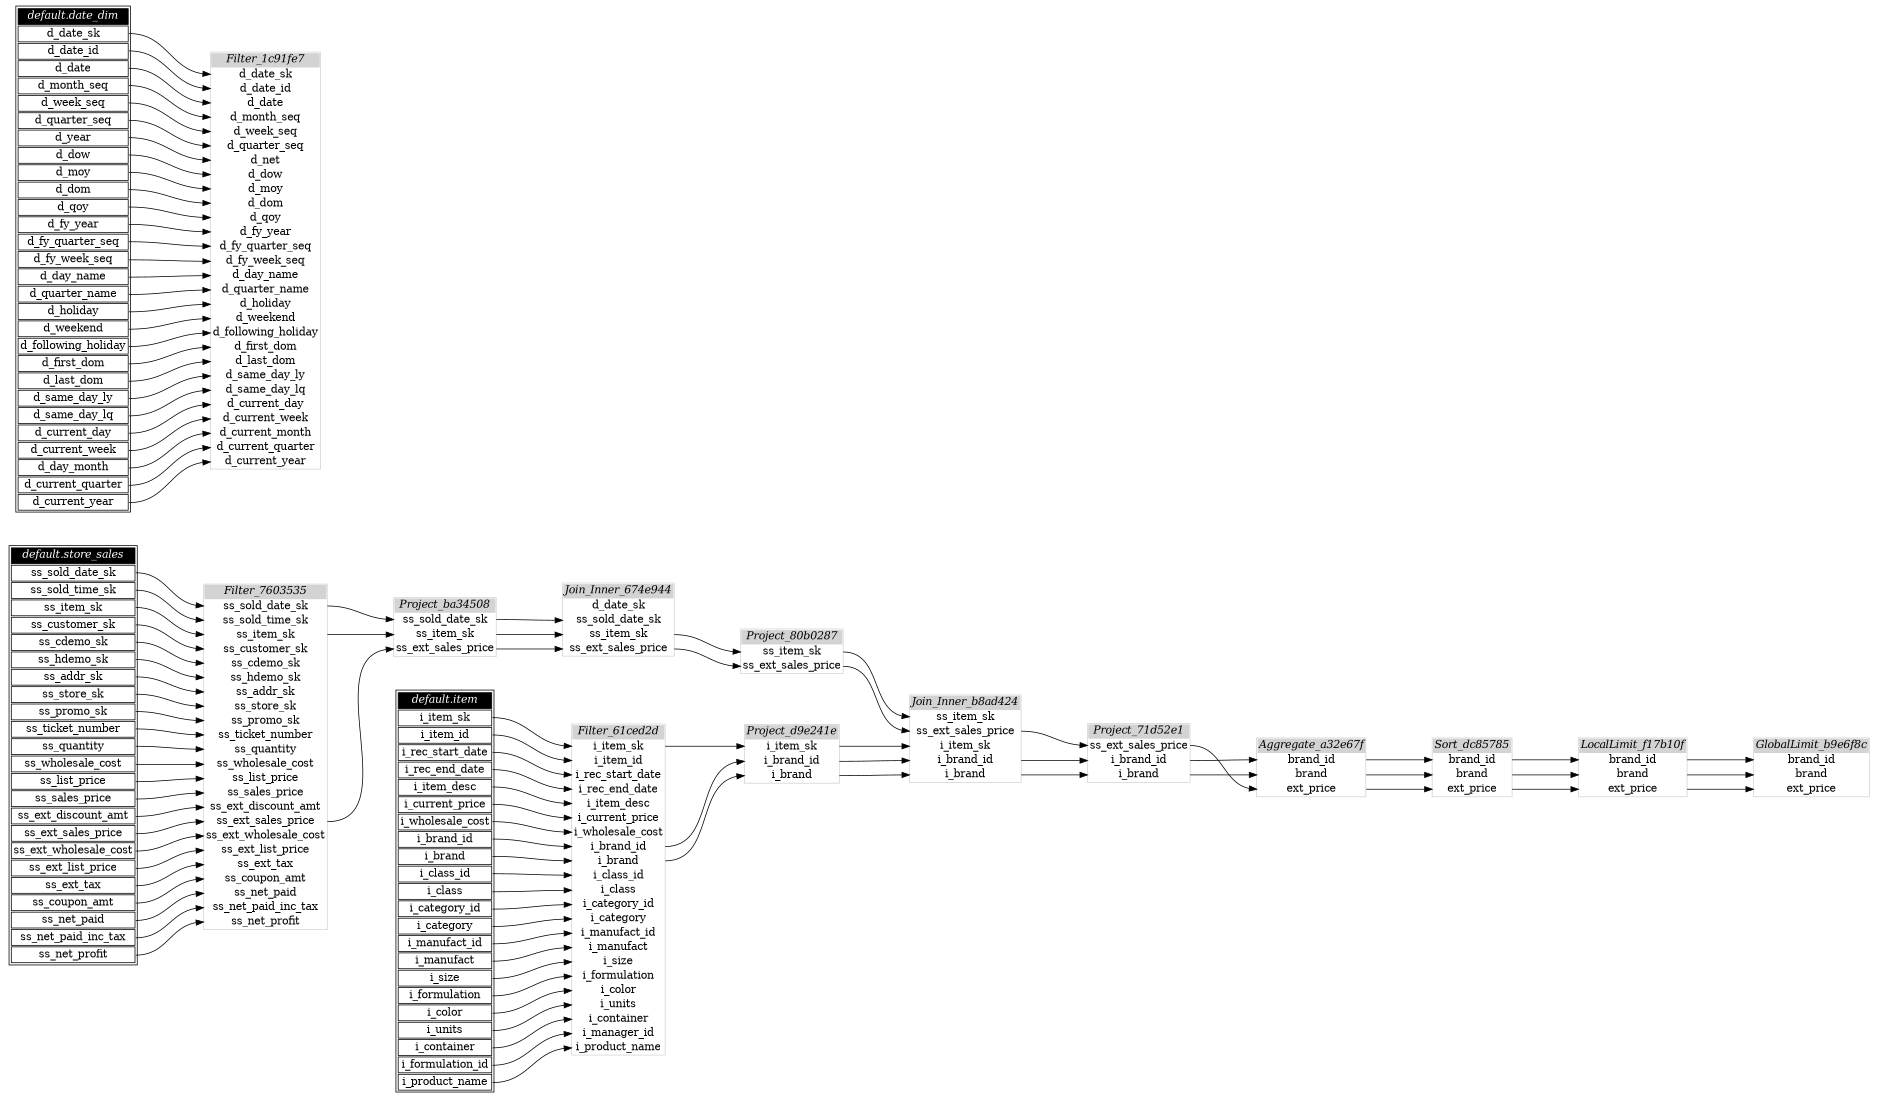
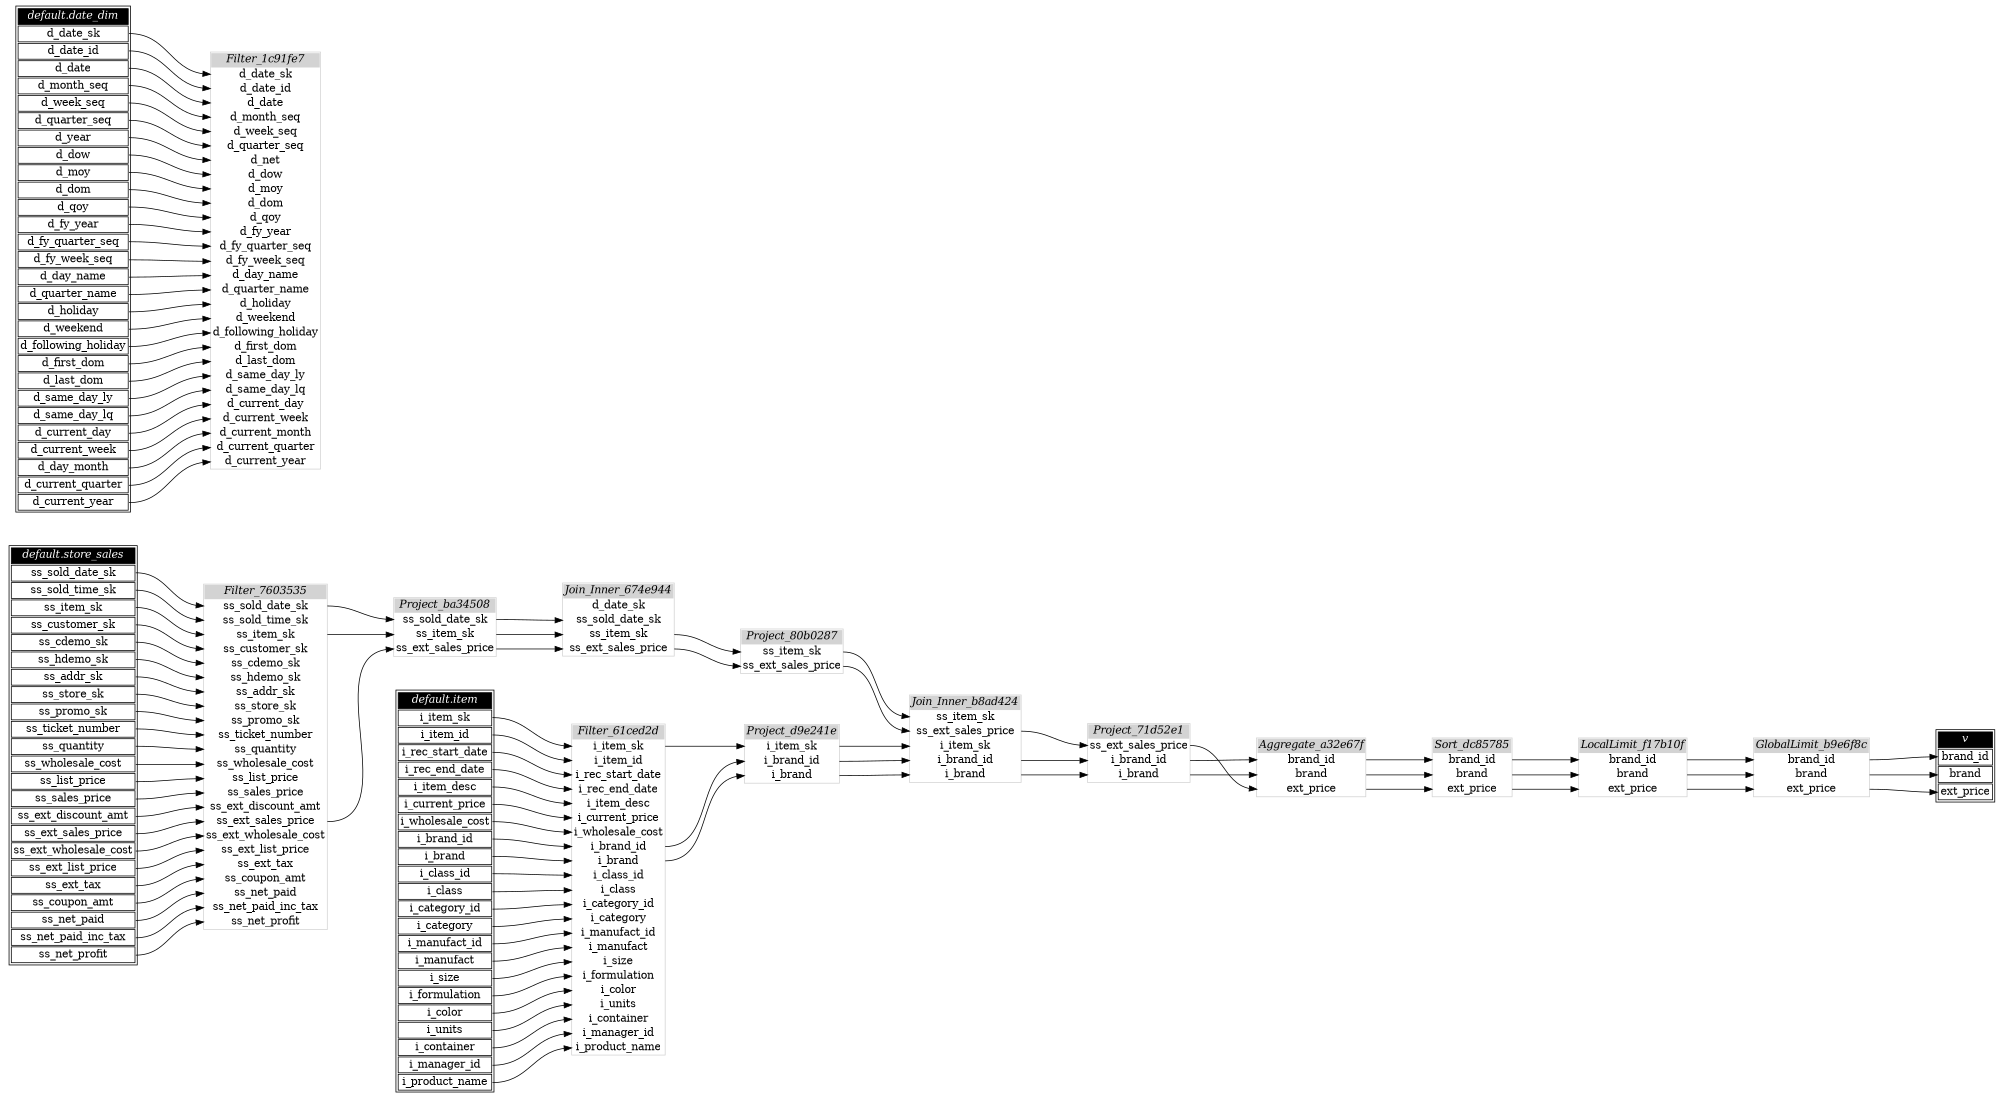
none -> (1965, 766)
(445, 1065) -> (445, 1065)
